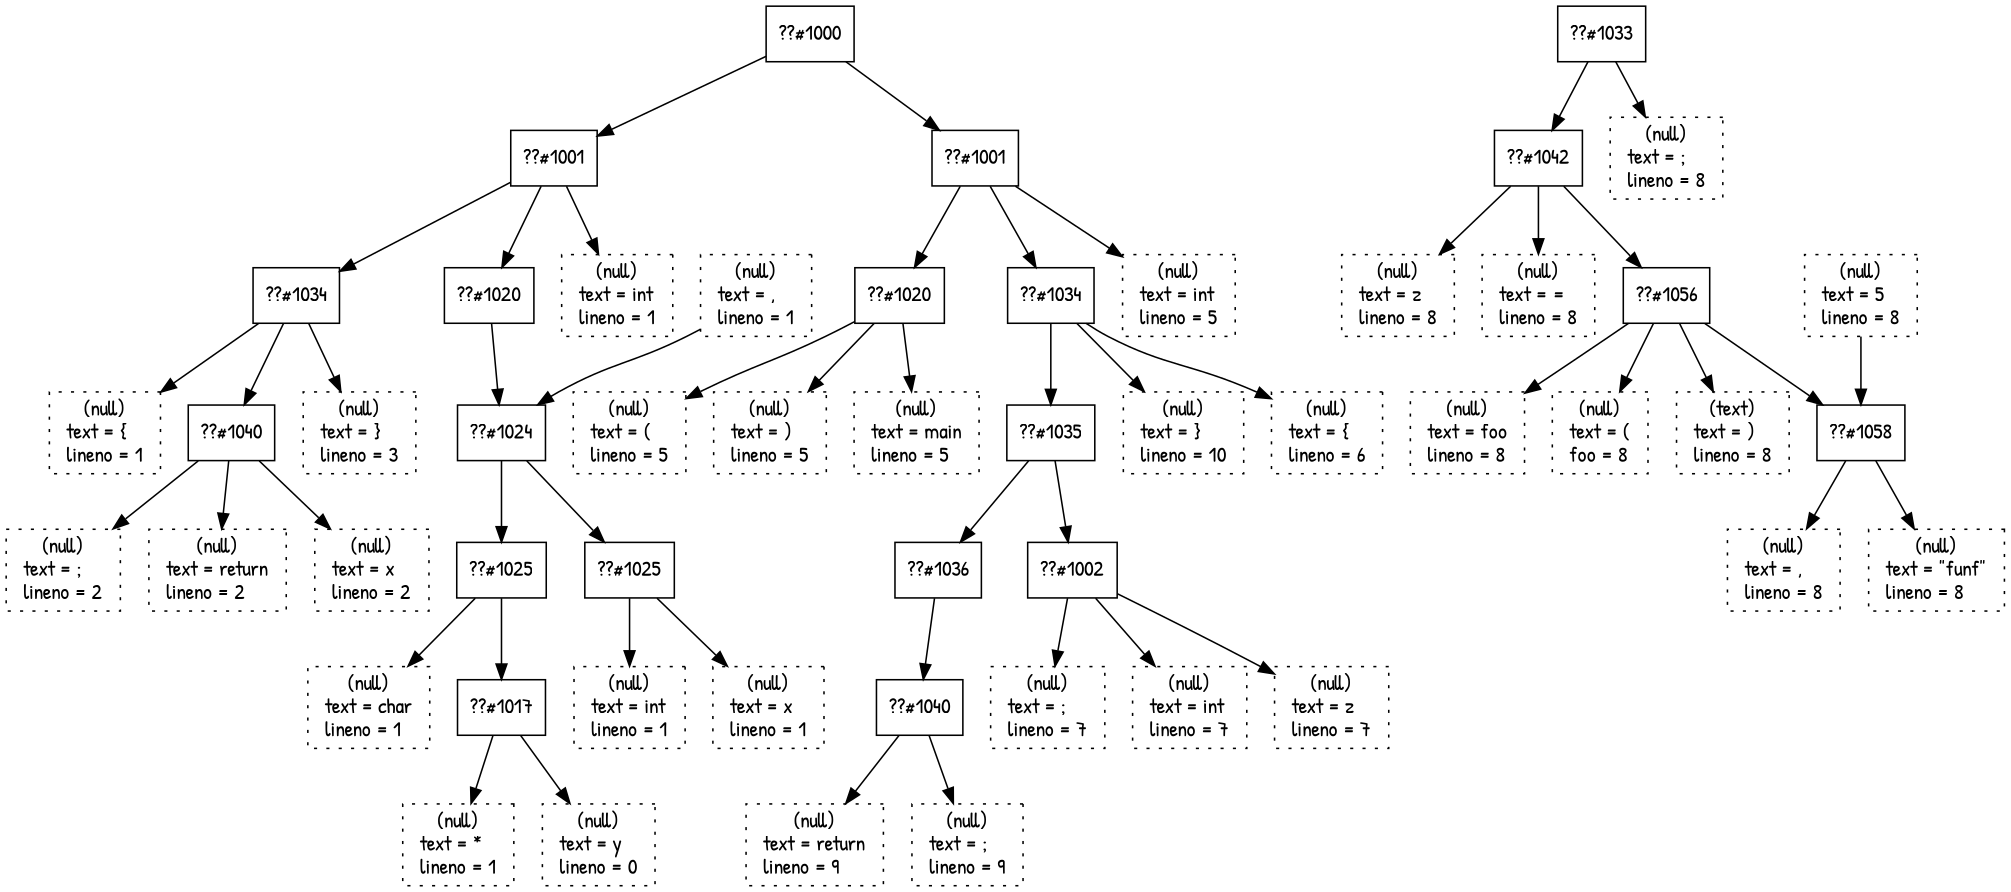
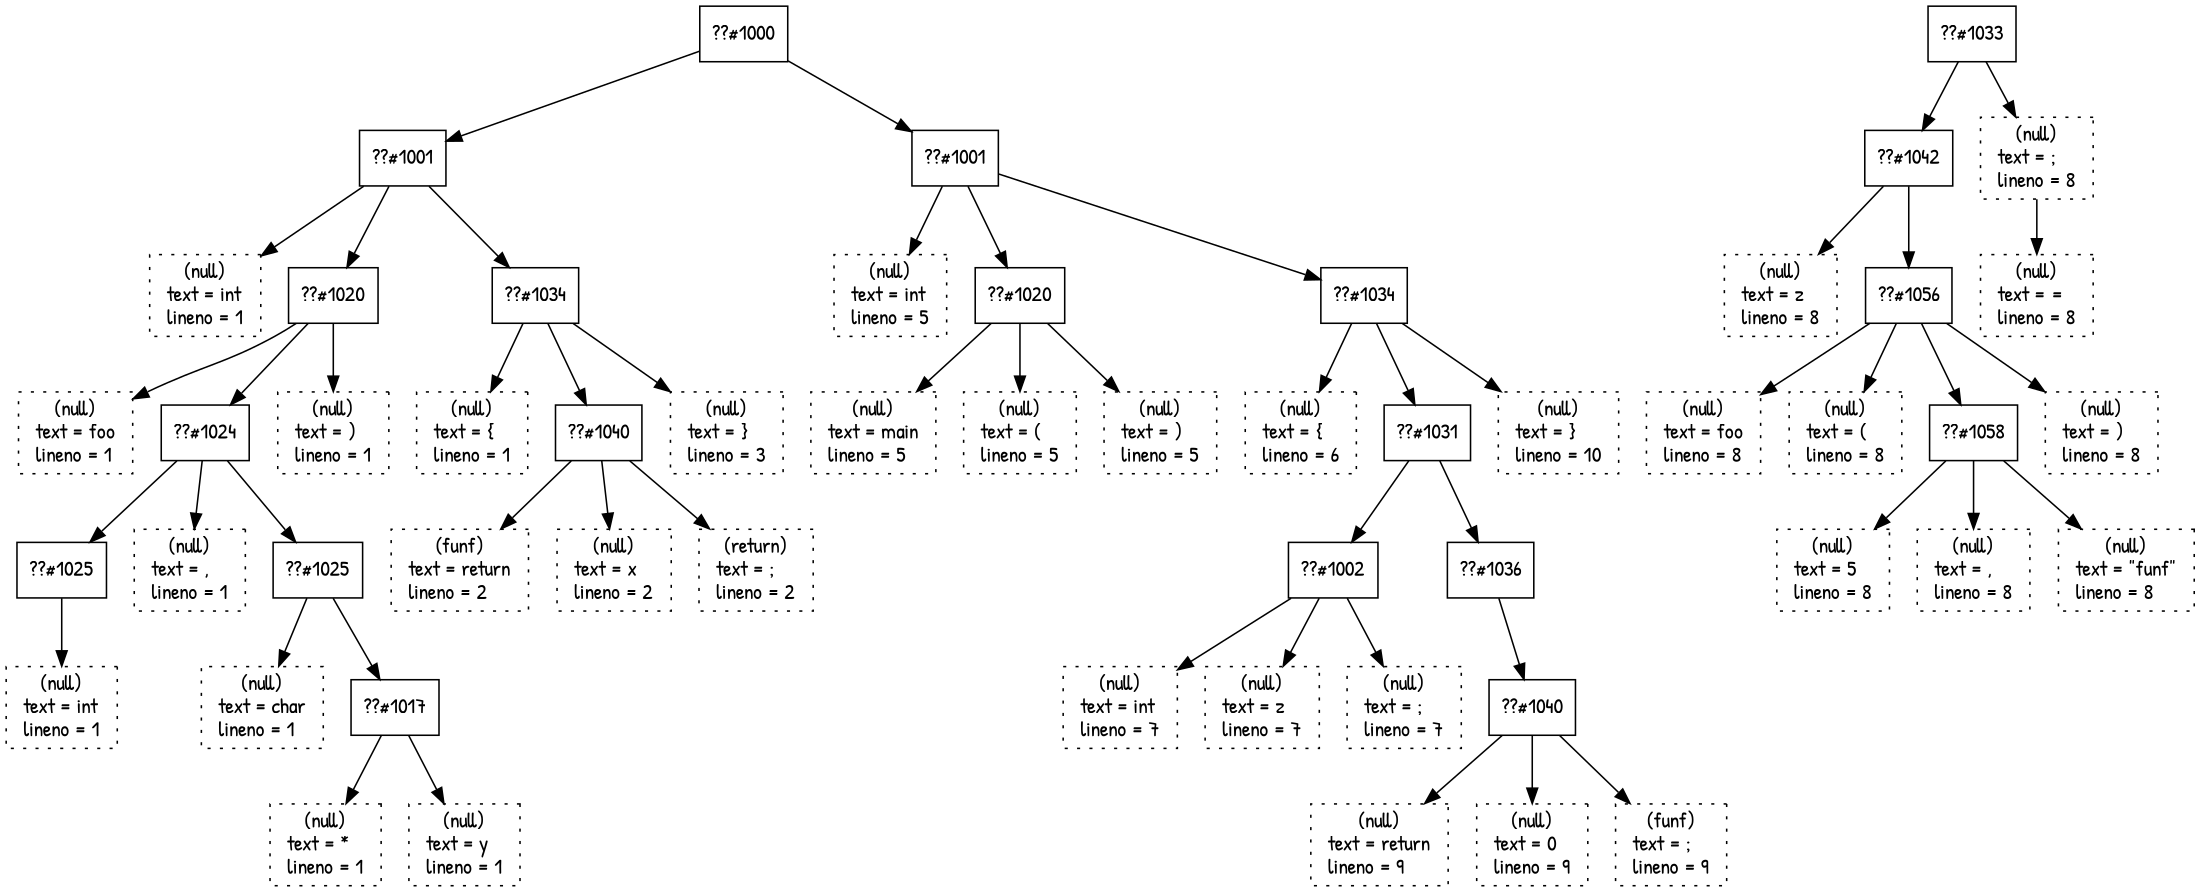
(1538, 212) -> (2037, 219)
(625, 362) -> (199, 487)
(1861, 363) -> (1916, 489)
none -> (76, 433)
none -> (333, 433)
(1051, 433) -> (1427, 433)
(1600, 433) -> (1845, 433)
(1733, 433) -> (2102, 433)
(63, 570) -> (756, 570)
(218, 570) -> (460, 570)
(768, 707) -> none
(599, 845) -> (464, 845)
(967, 845) -> (1671, 845)
none -> (1532, 845)
